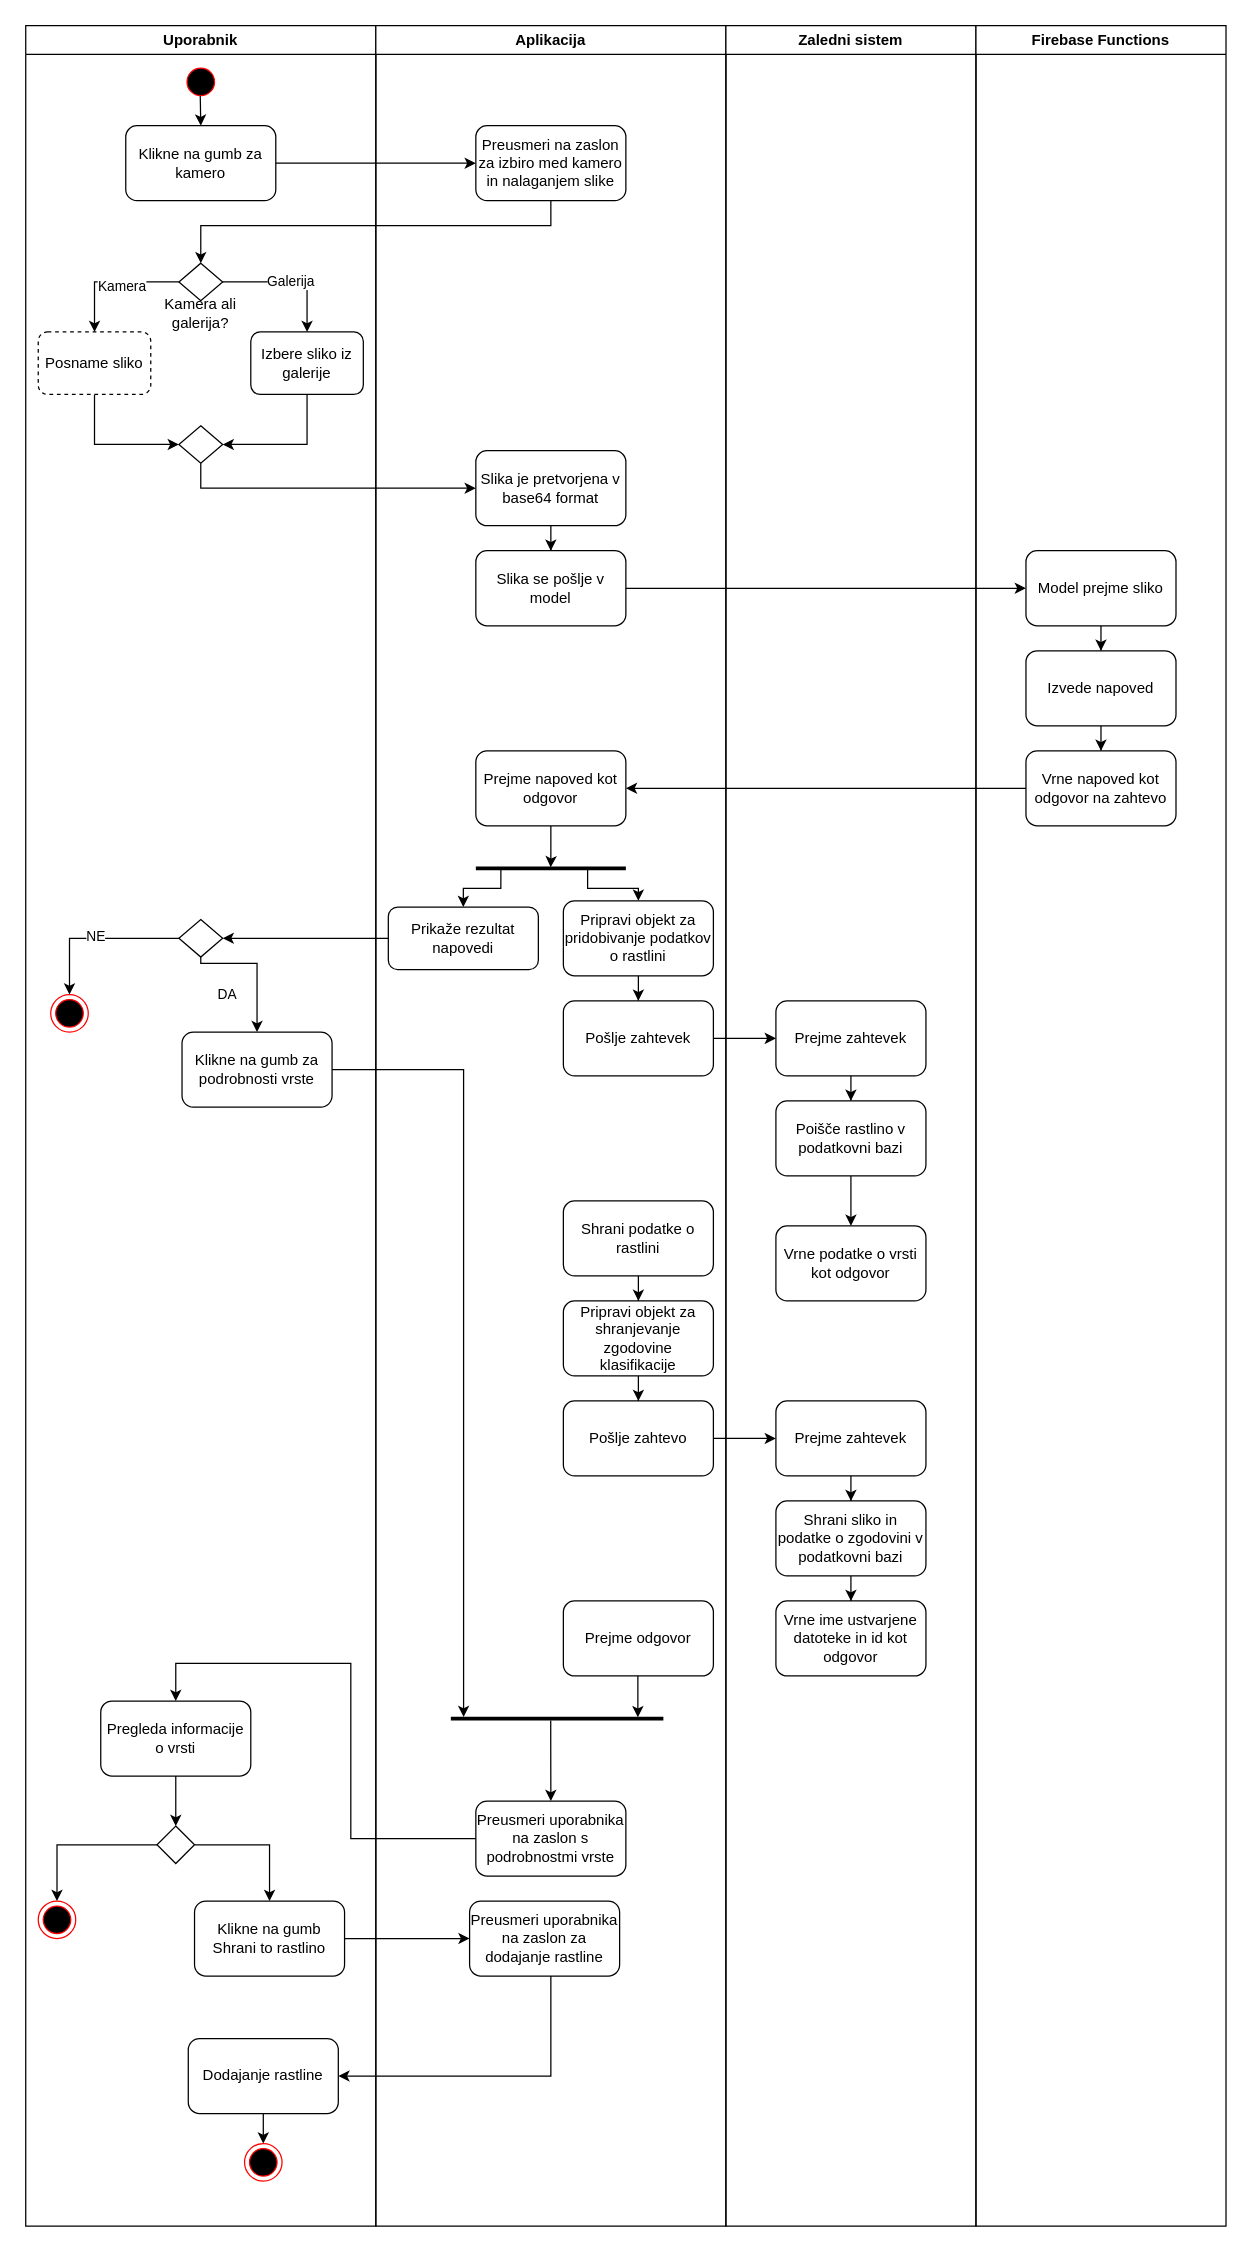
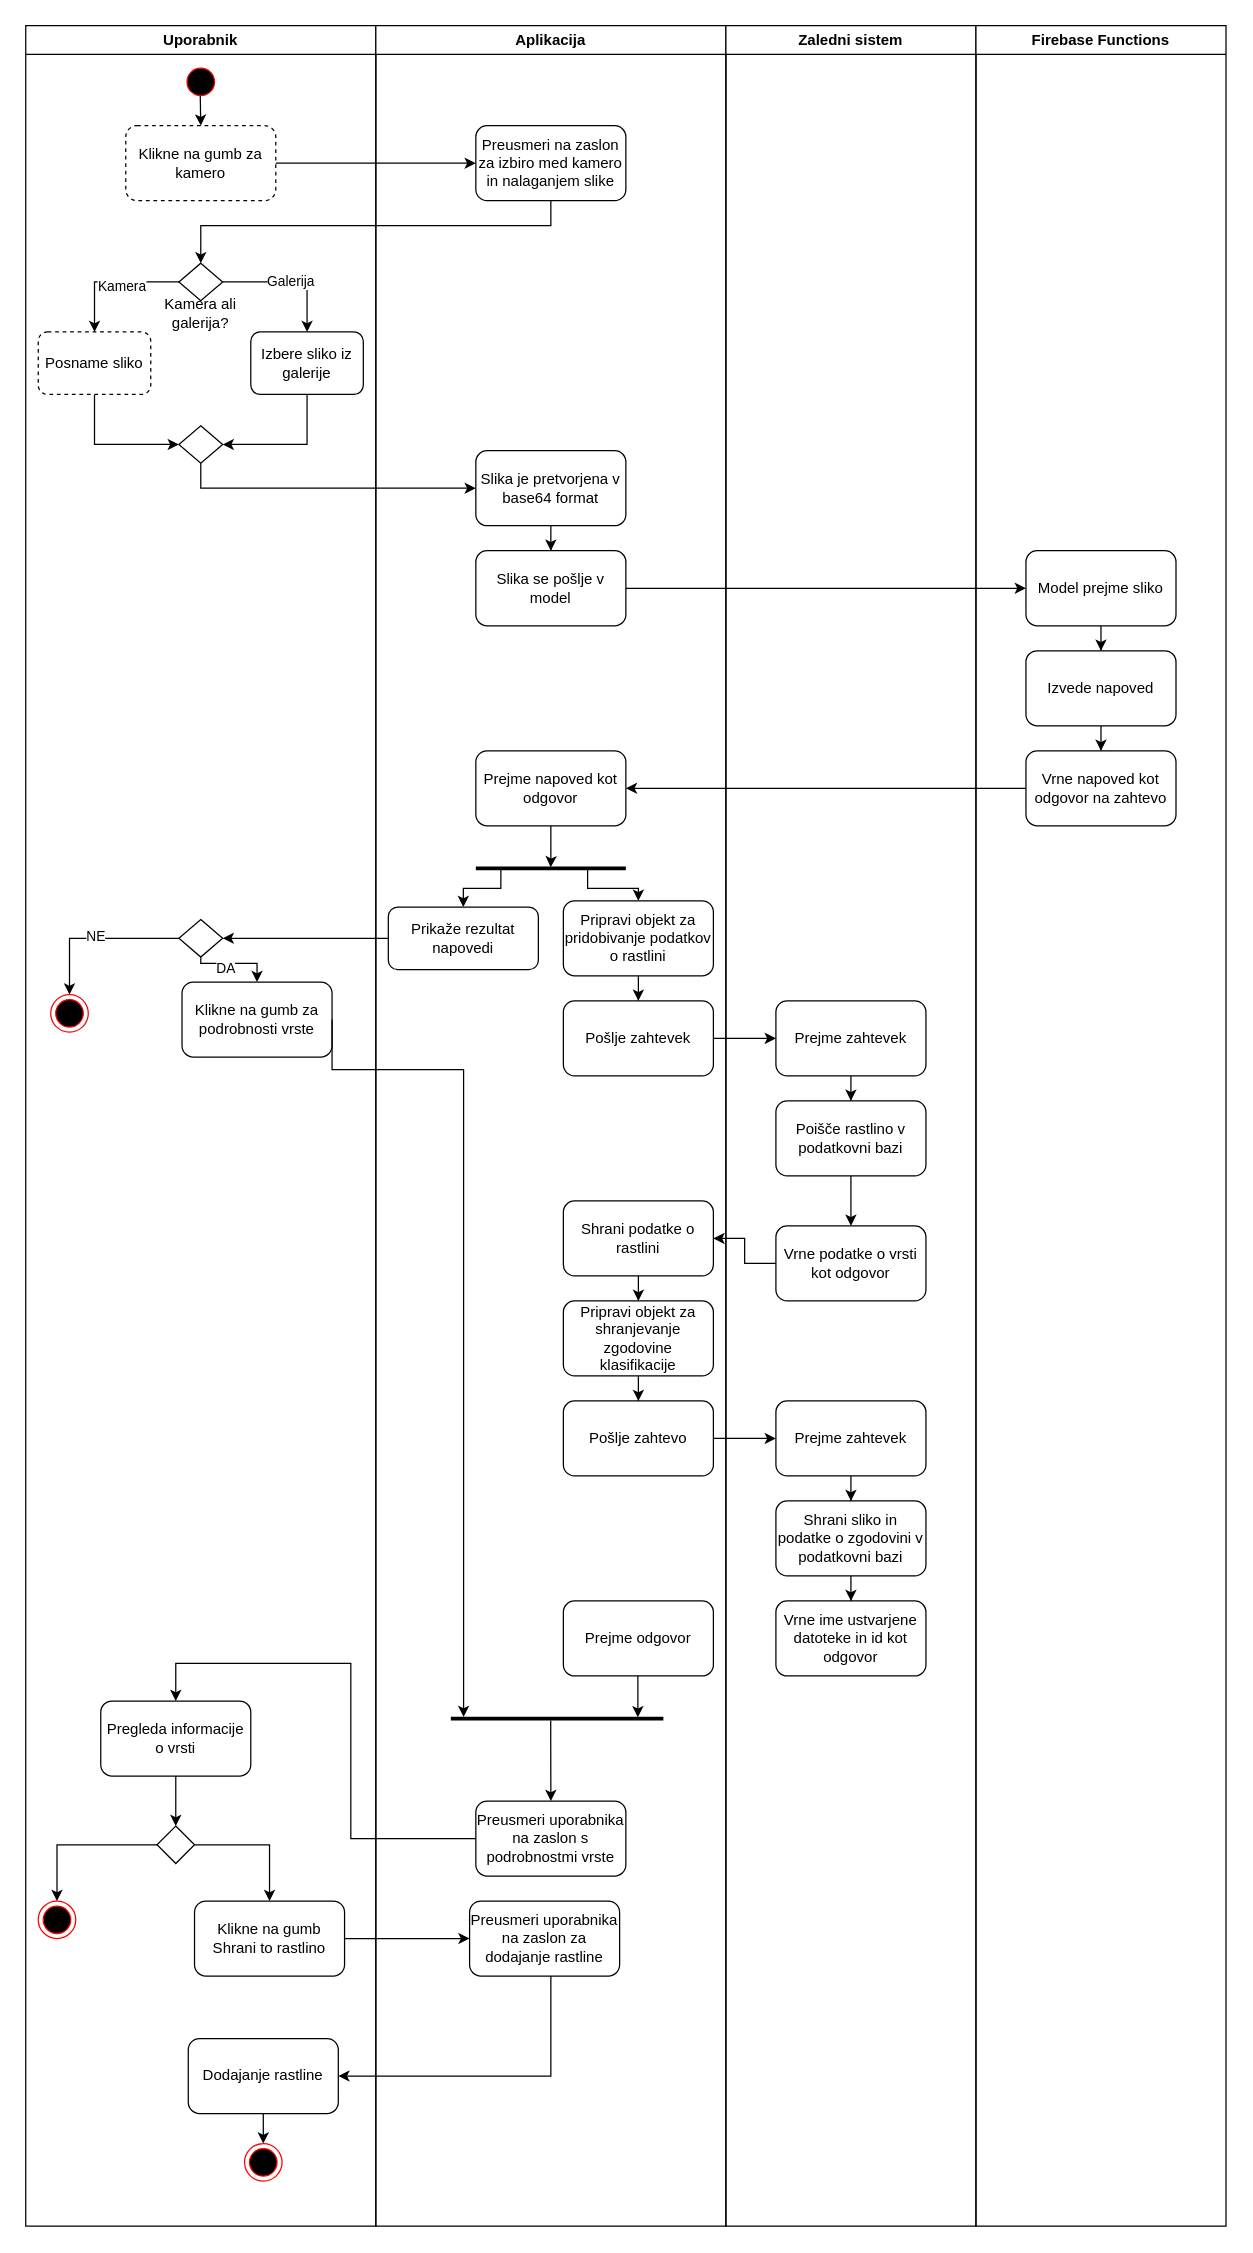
(201, 163) -> (201, 163)
(257, 1069) -> (257, 1019)
none -> (744, 1255)
